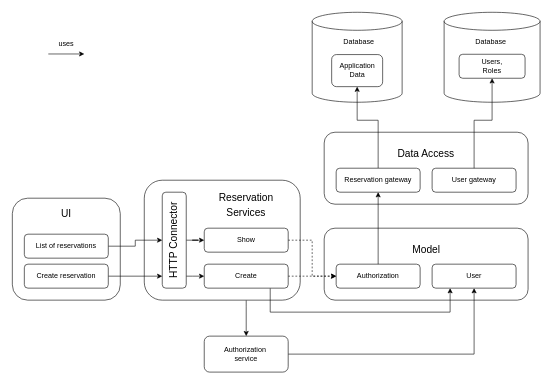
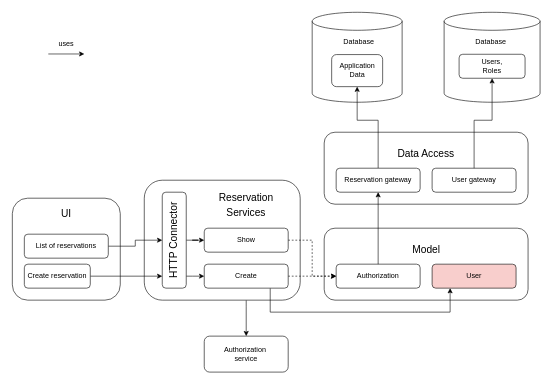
(66, 276) -> (57, 276)
(474, 276) -> (474, 276)
(474, 293) -> none
